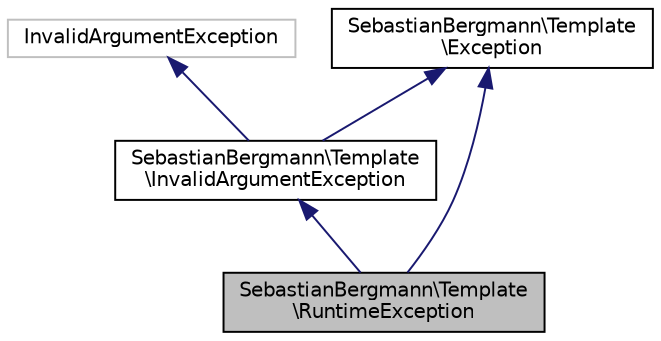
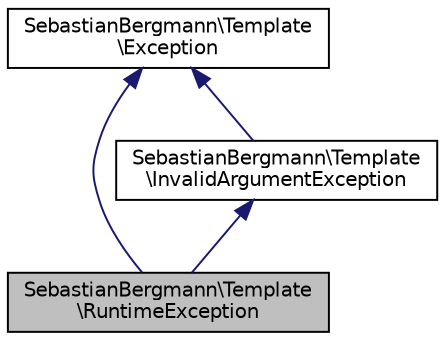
(152, 38) -> none
